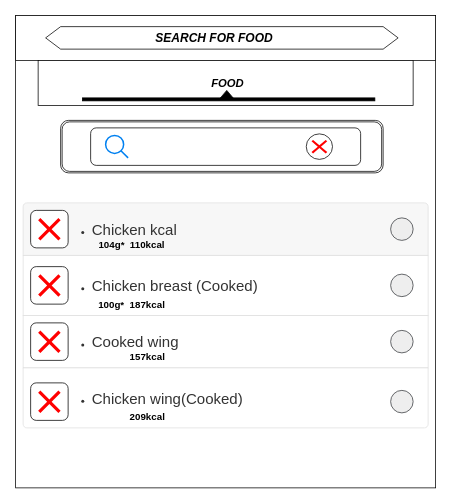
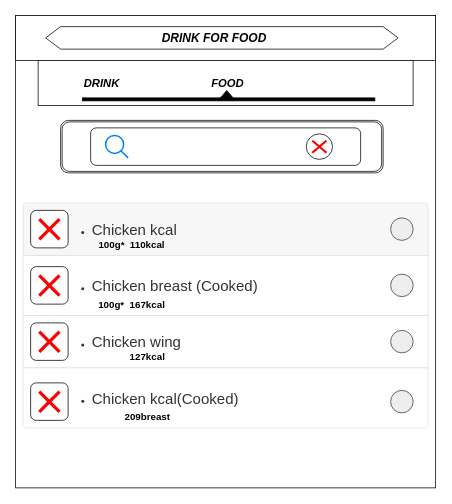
(214, 38) -> (214, 38)
none -> (102, 83)
(132, 244) -> (132, 244)
(132, 304) -> (132, 304)
(57, 342) -> (59, 342)
(132, 357) -> (132, 357)
(79, 398) -> (79, 398)
(132, 417) -> (132, 417)
